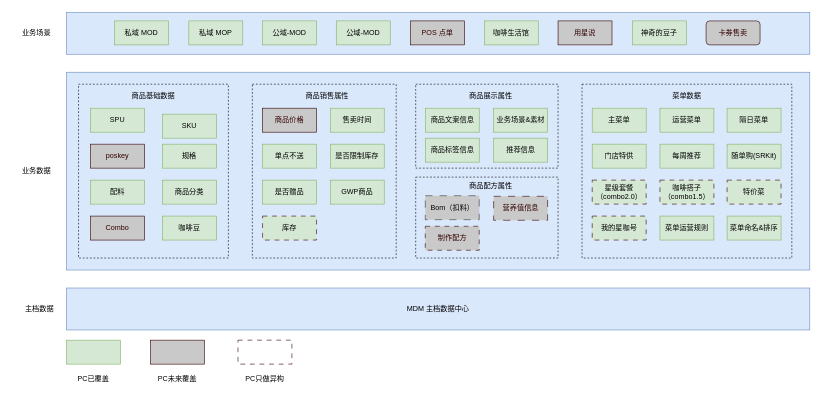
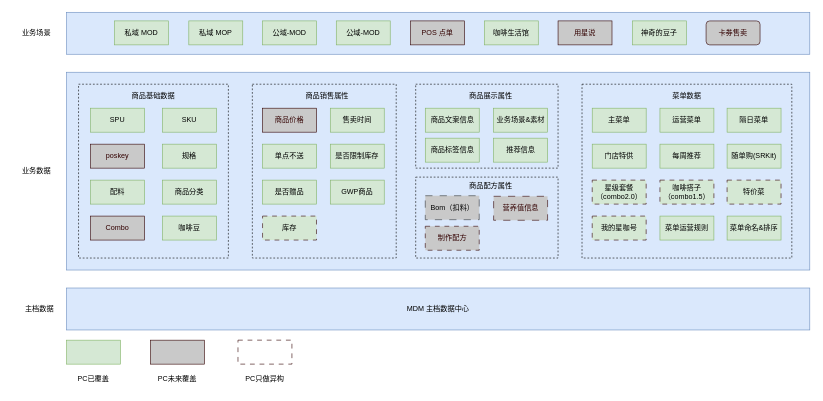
(189, 126) -> (189, 120)
